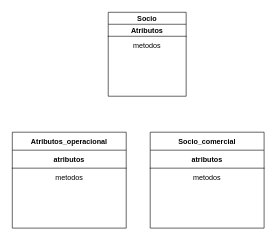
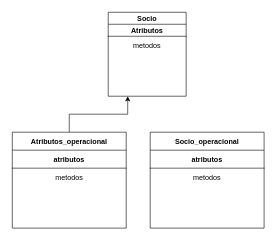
none -> (128, 114)
(207, 142) -> (207, 142)
